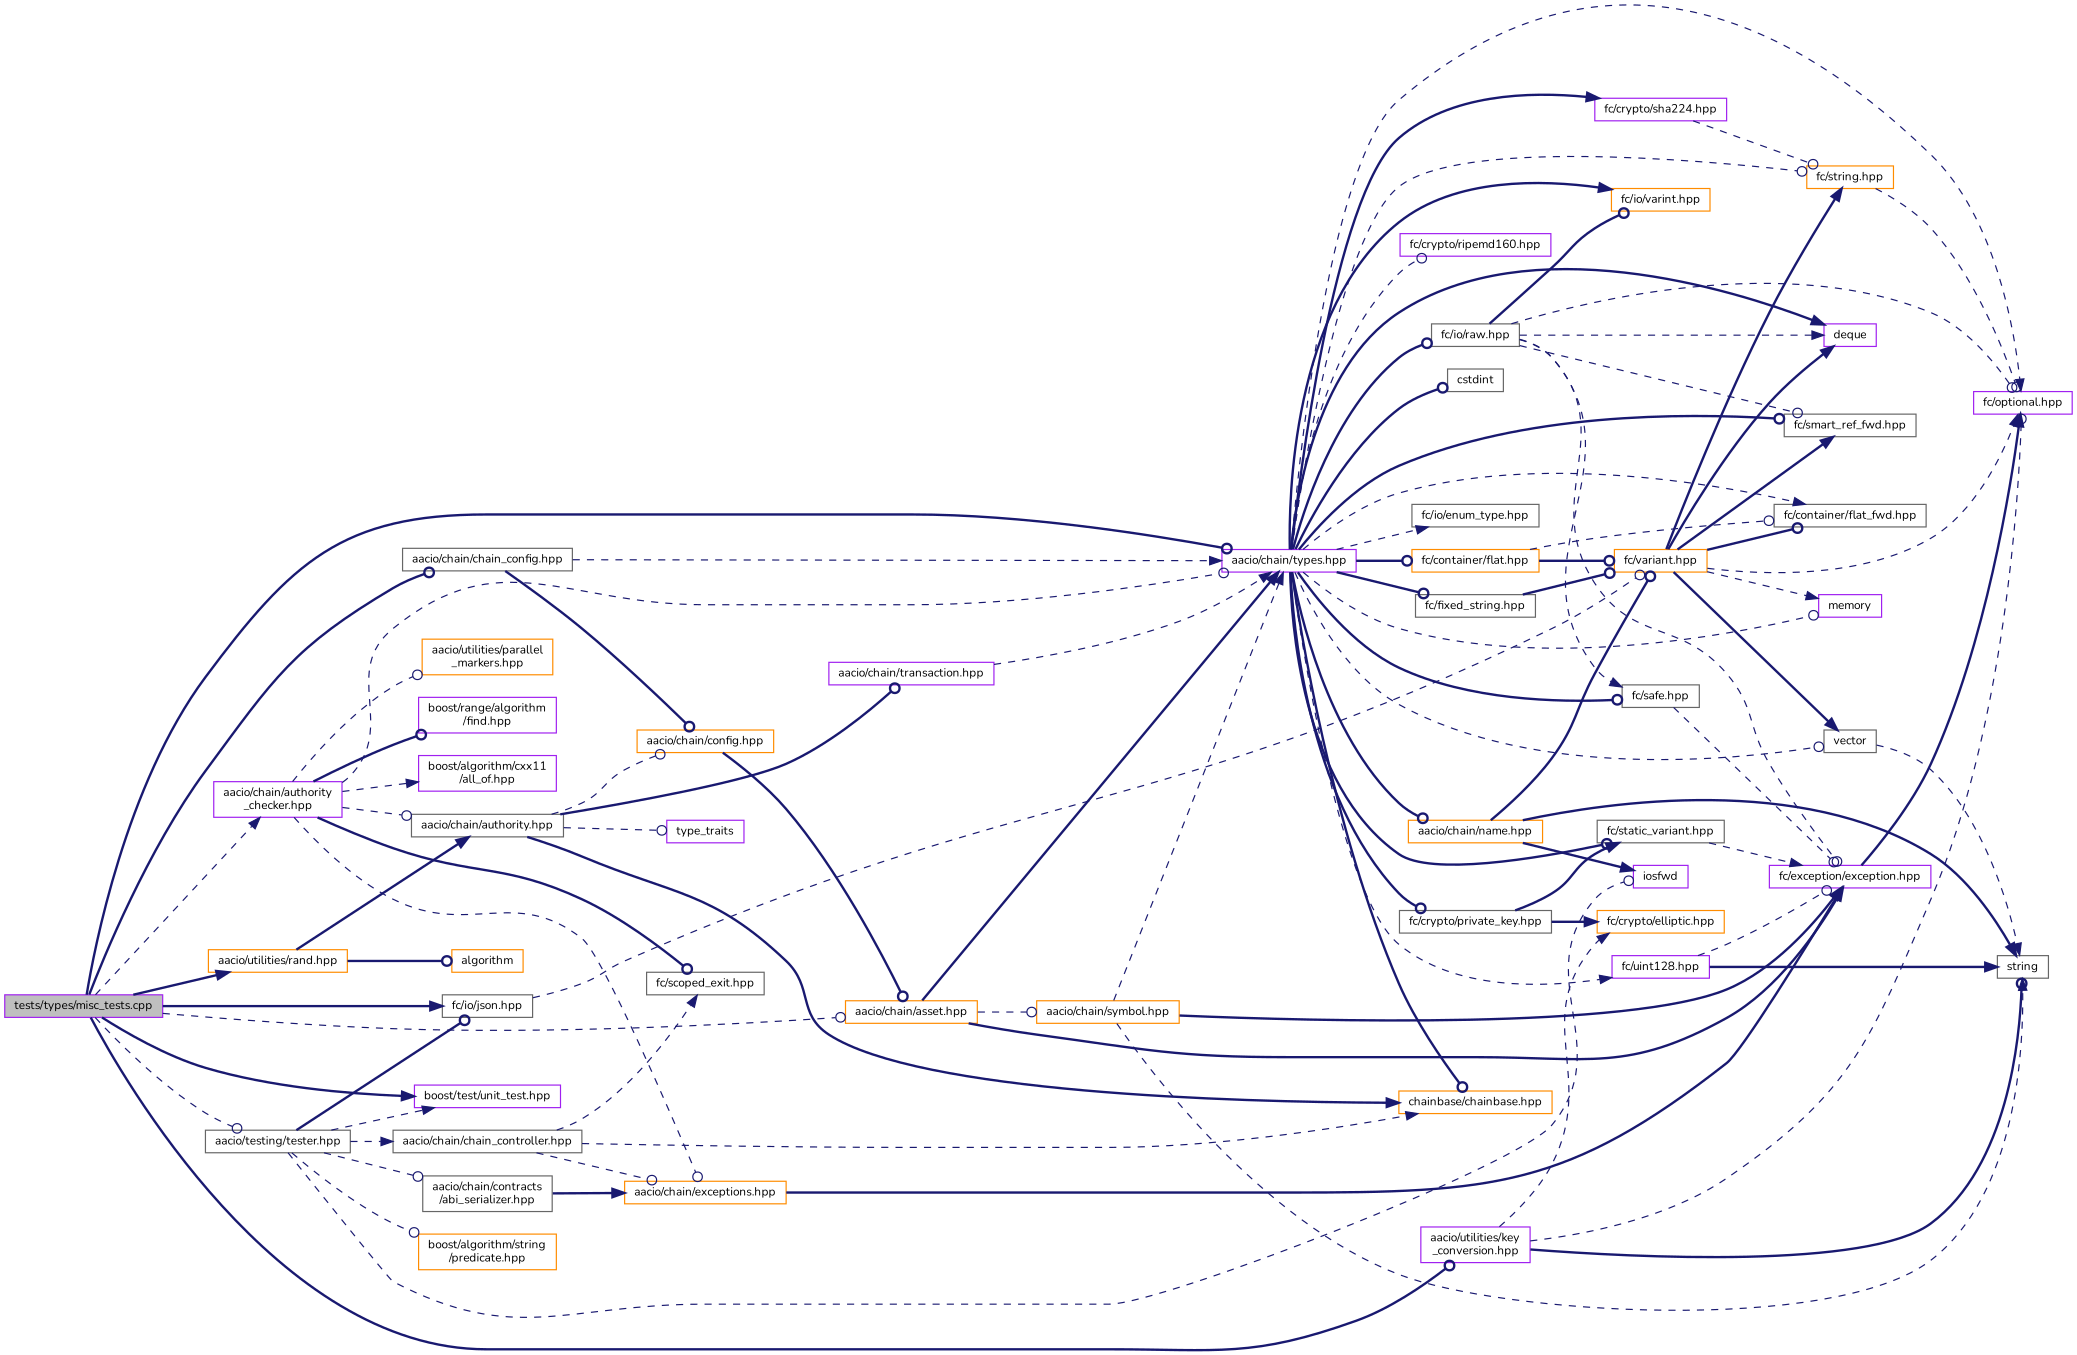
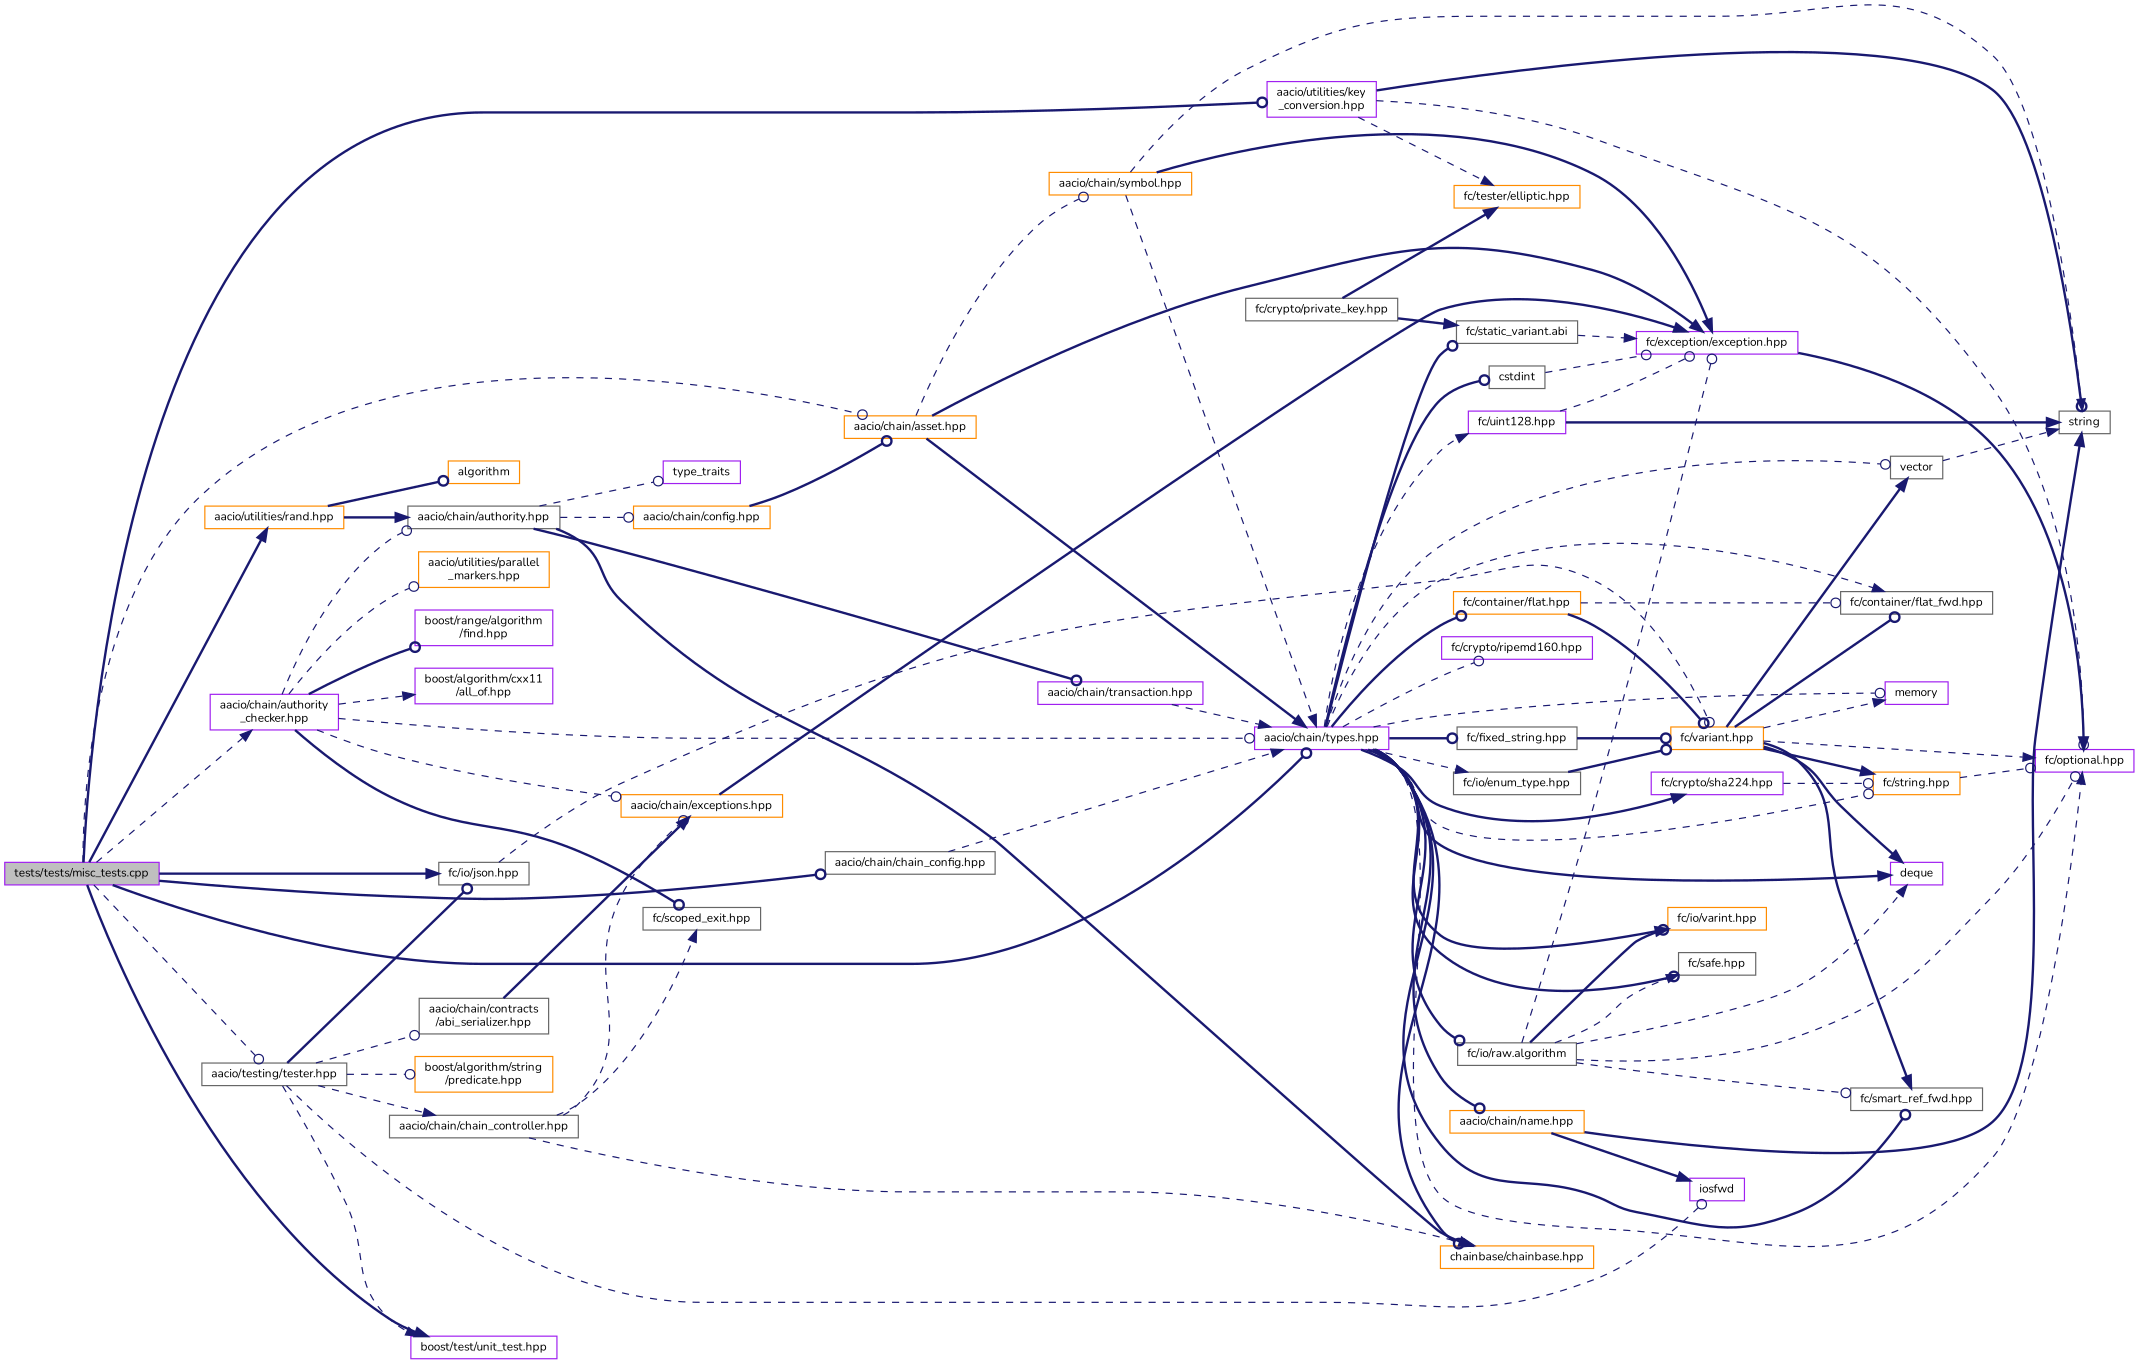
(1475, 335) -> (1517, 1054)
(599, 643) -> none
(1579, 708) -> (1615, 761)
(1752, 783) -> (1593, 364)
(1354, 828) -> none
(1661, 832) -> (1517, 332)
(1661, 922) -> (1517, 197)
(84, 1006) -> (82, 874)
